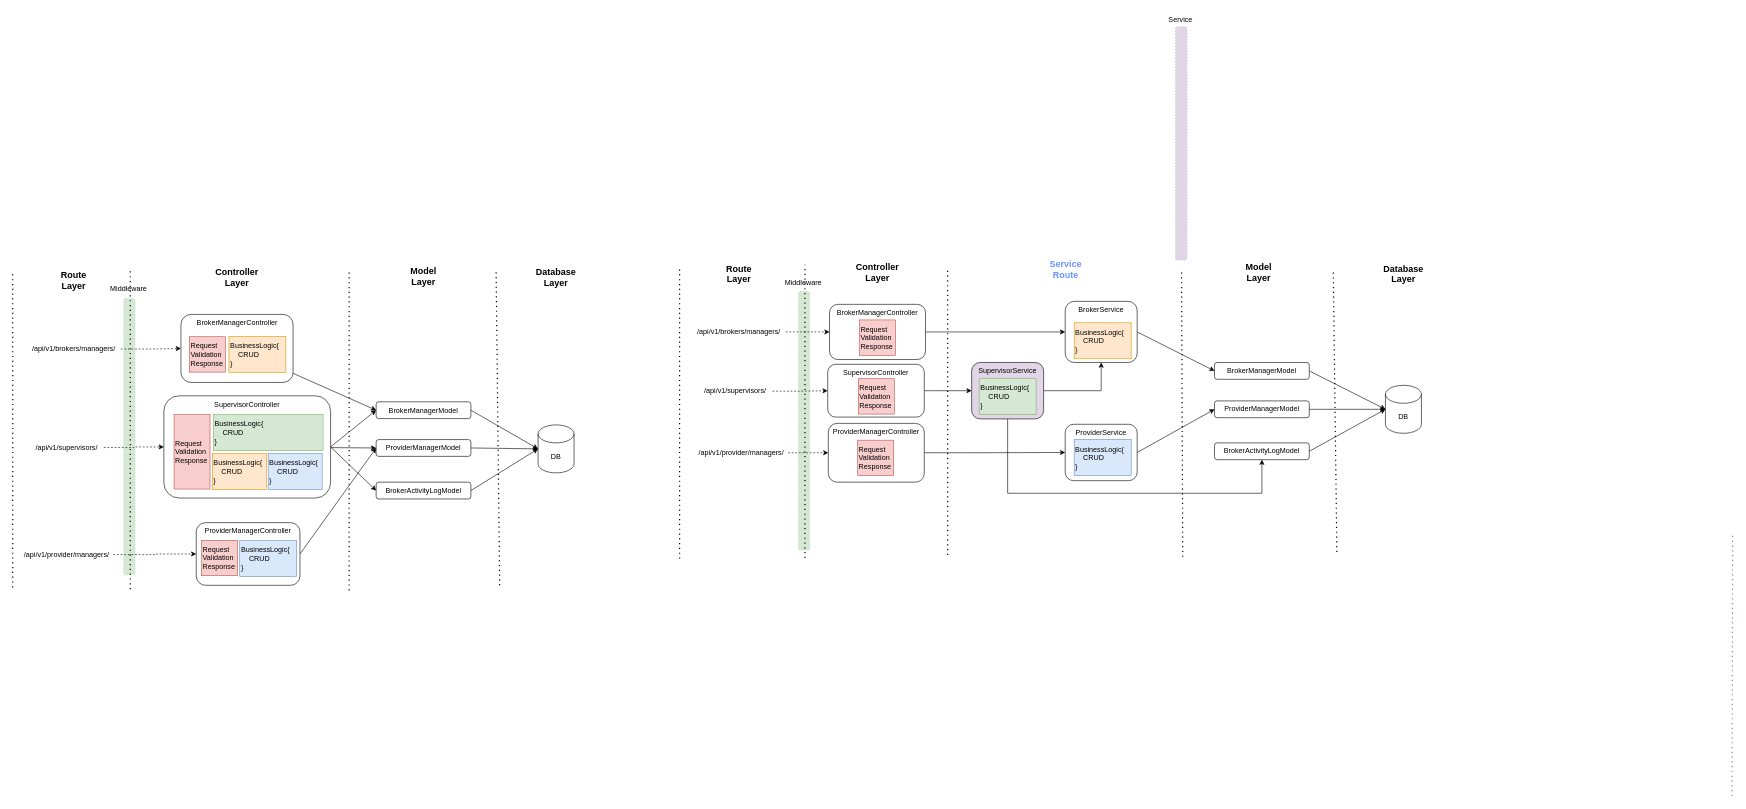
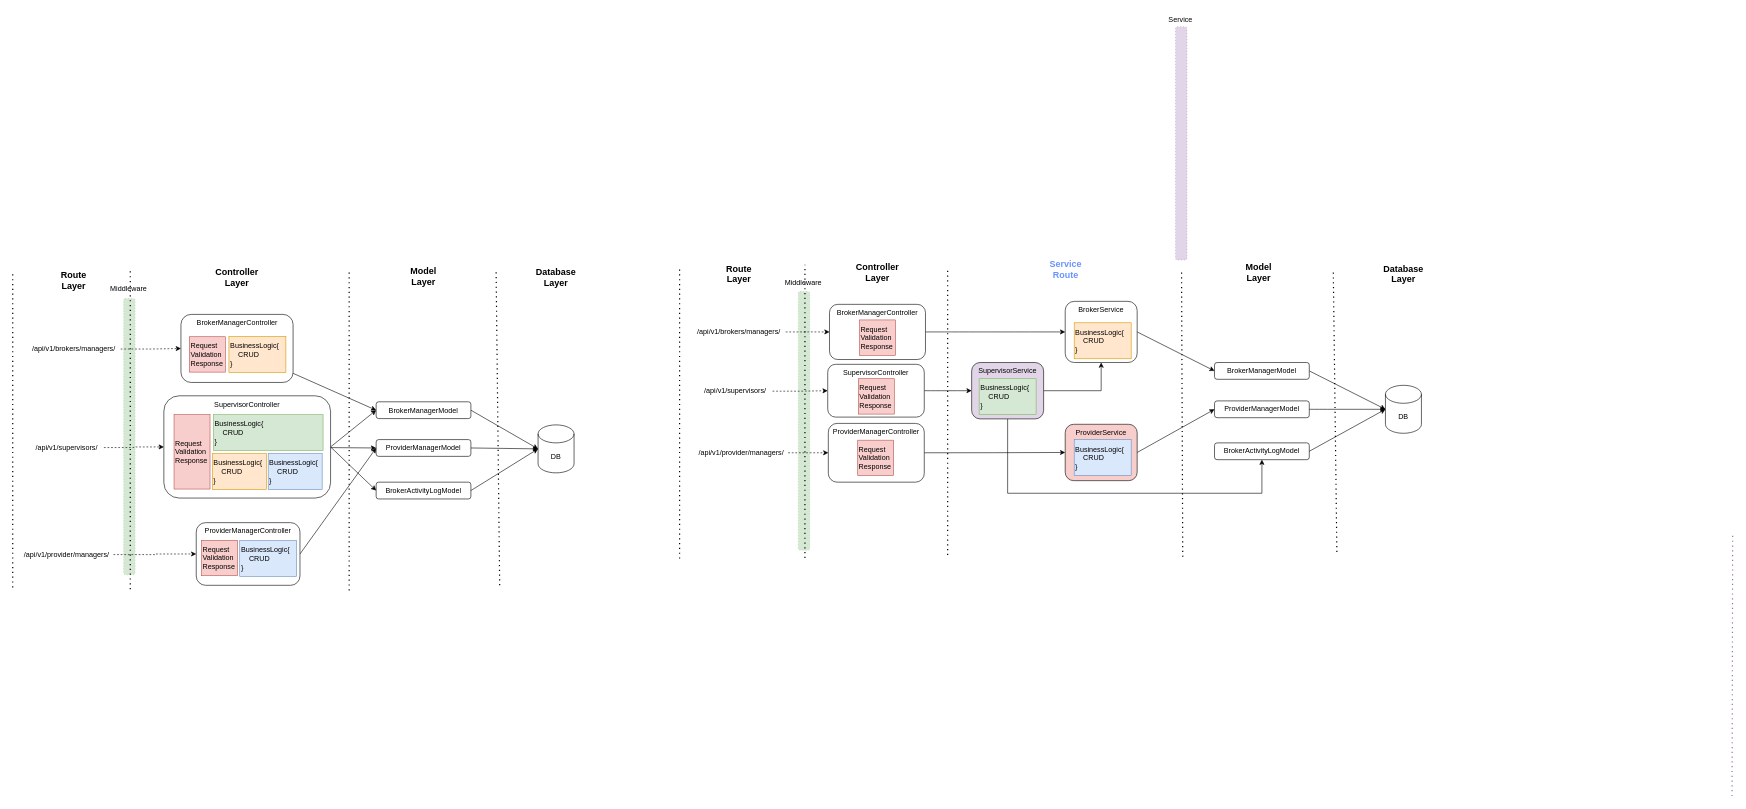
(1101, 433) -> (1101, 433)
